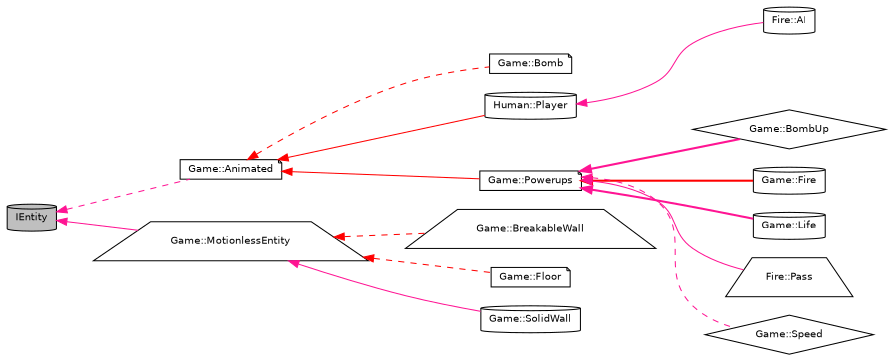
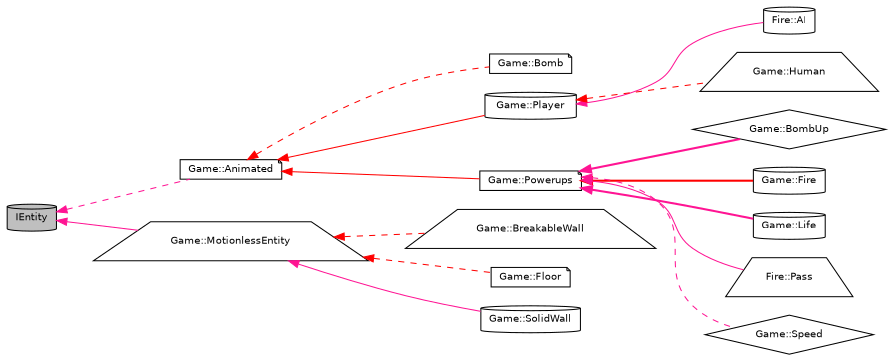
none -> (789, 72)
(531, 106) -> (531, 106)
